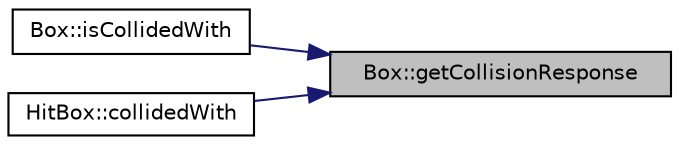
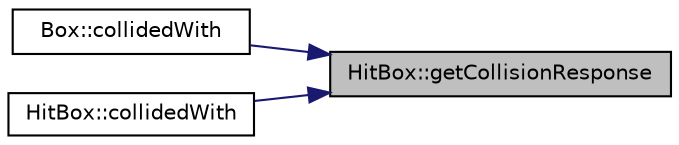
(131, 32) -> (131, 32)
(501, 74) -> (501, 74)
